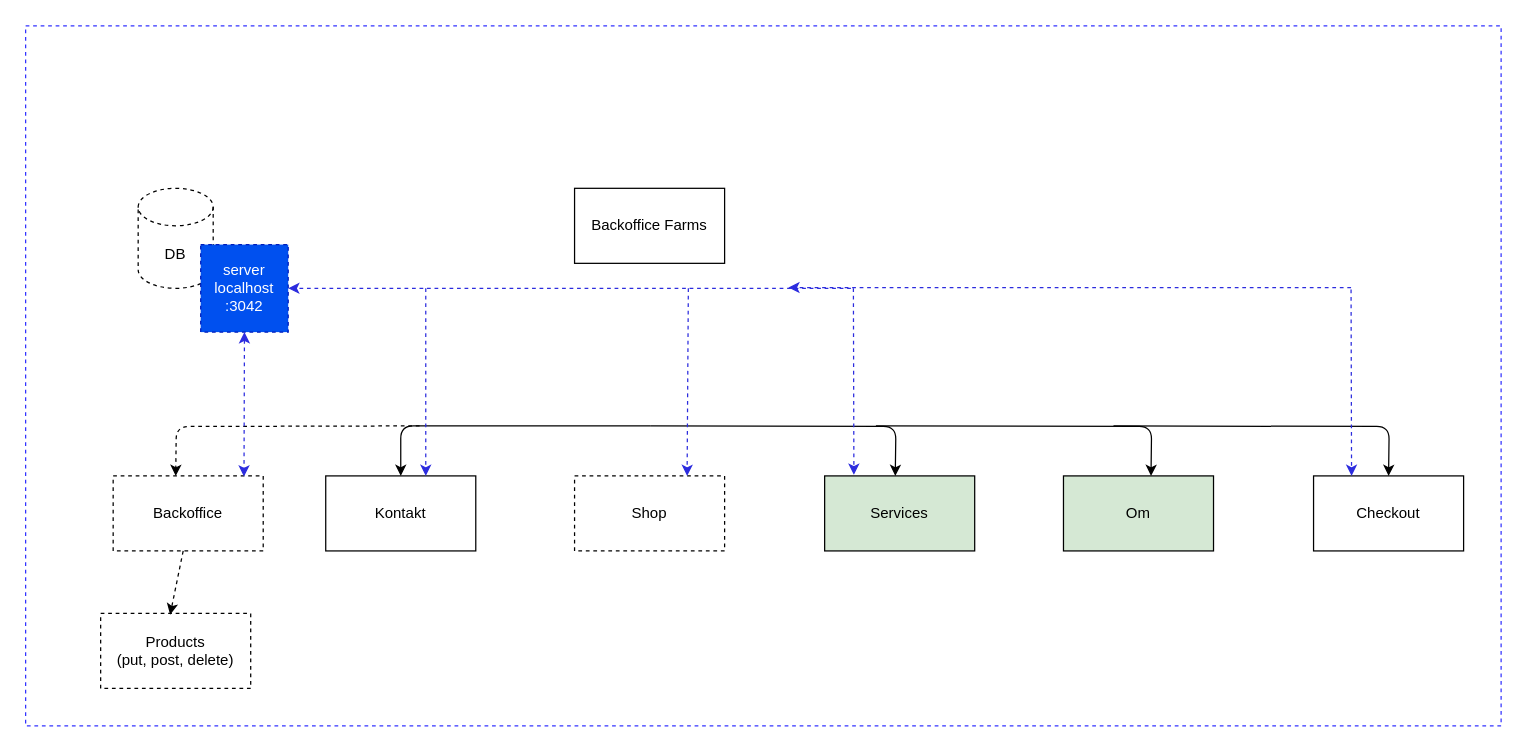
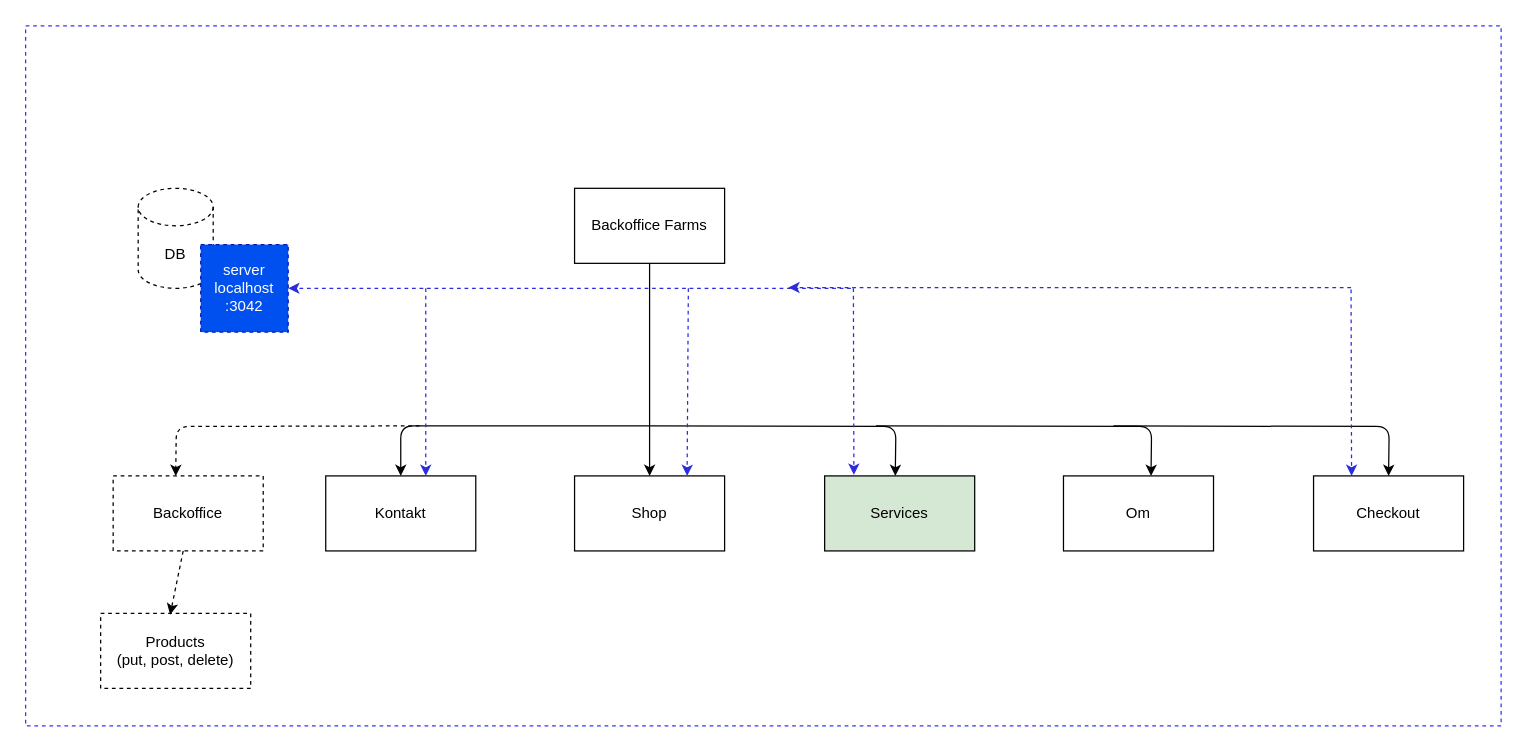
none -> (649, 365)
(244, 404) -> none
(649, 513) -> (649, 513)
(1138, 513) -> (1138, 513)
